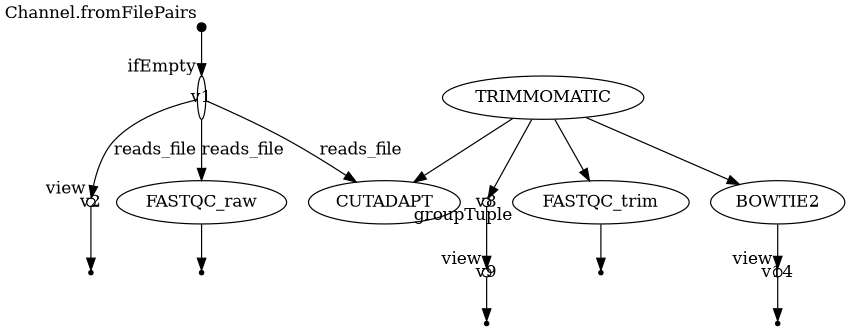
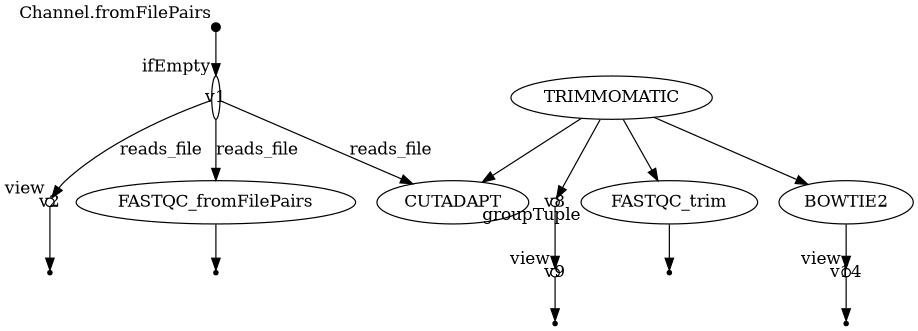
(202, 202) -> (216, 202)
